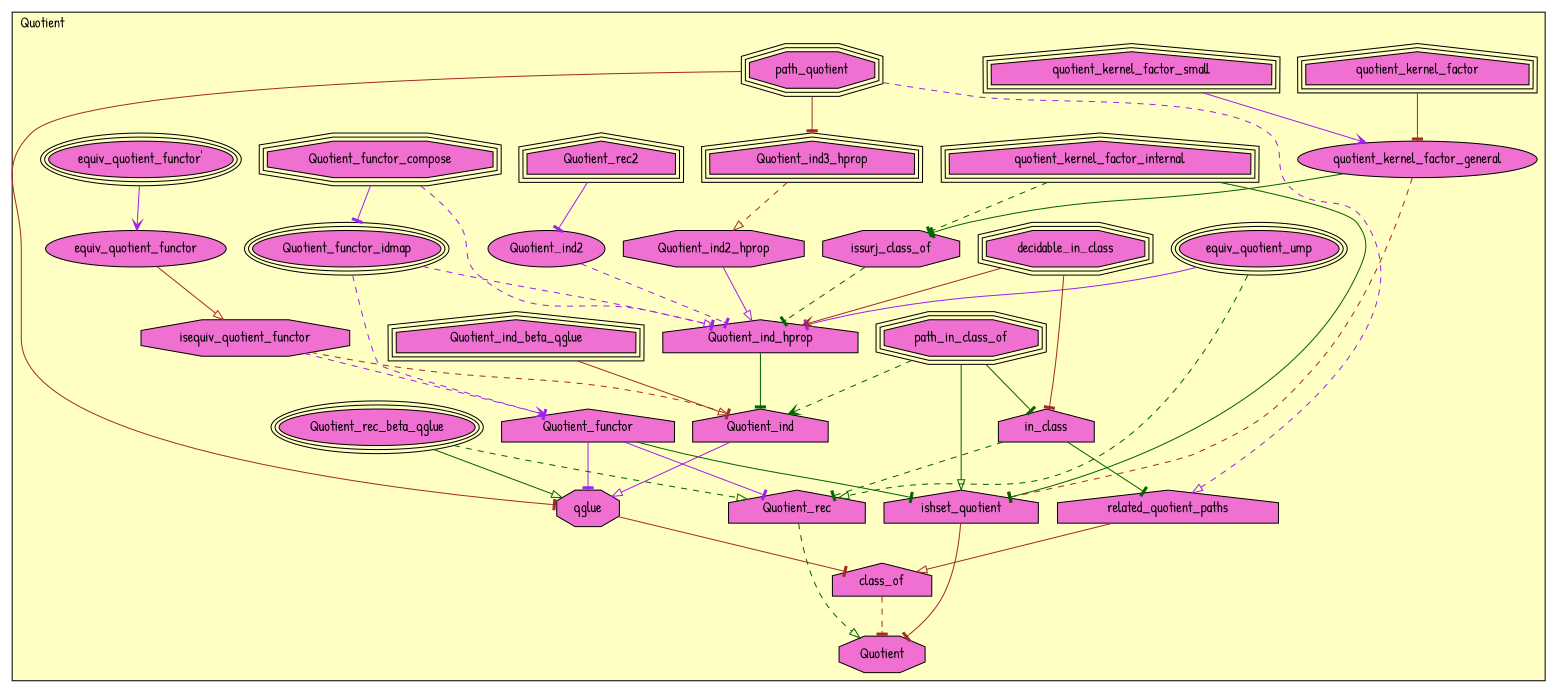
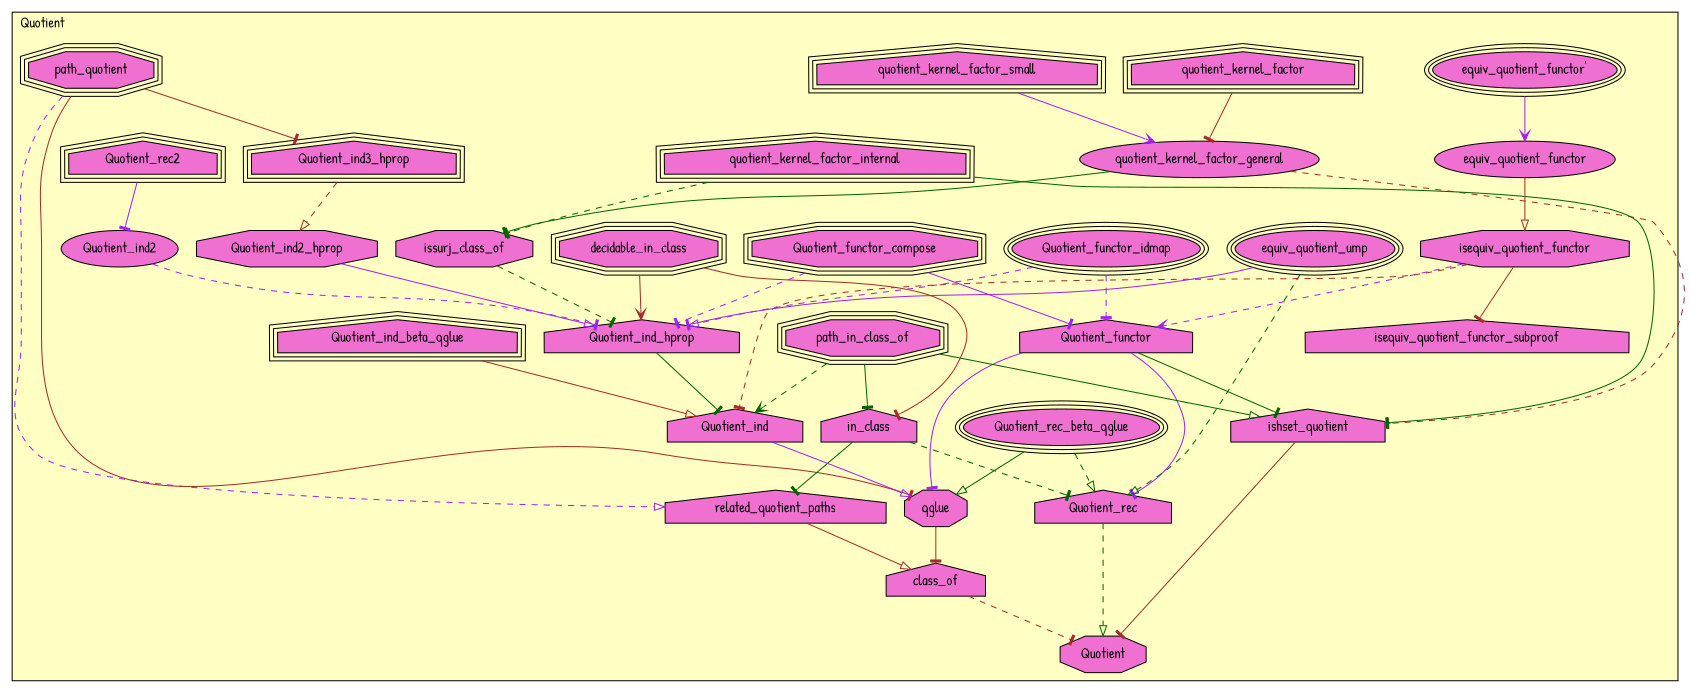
(364, 202) -> (1005, 300)
none -> (1467, 338)
